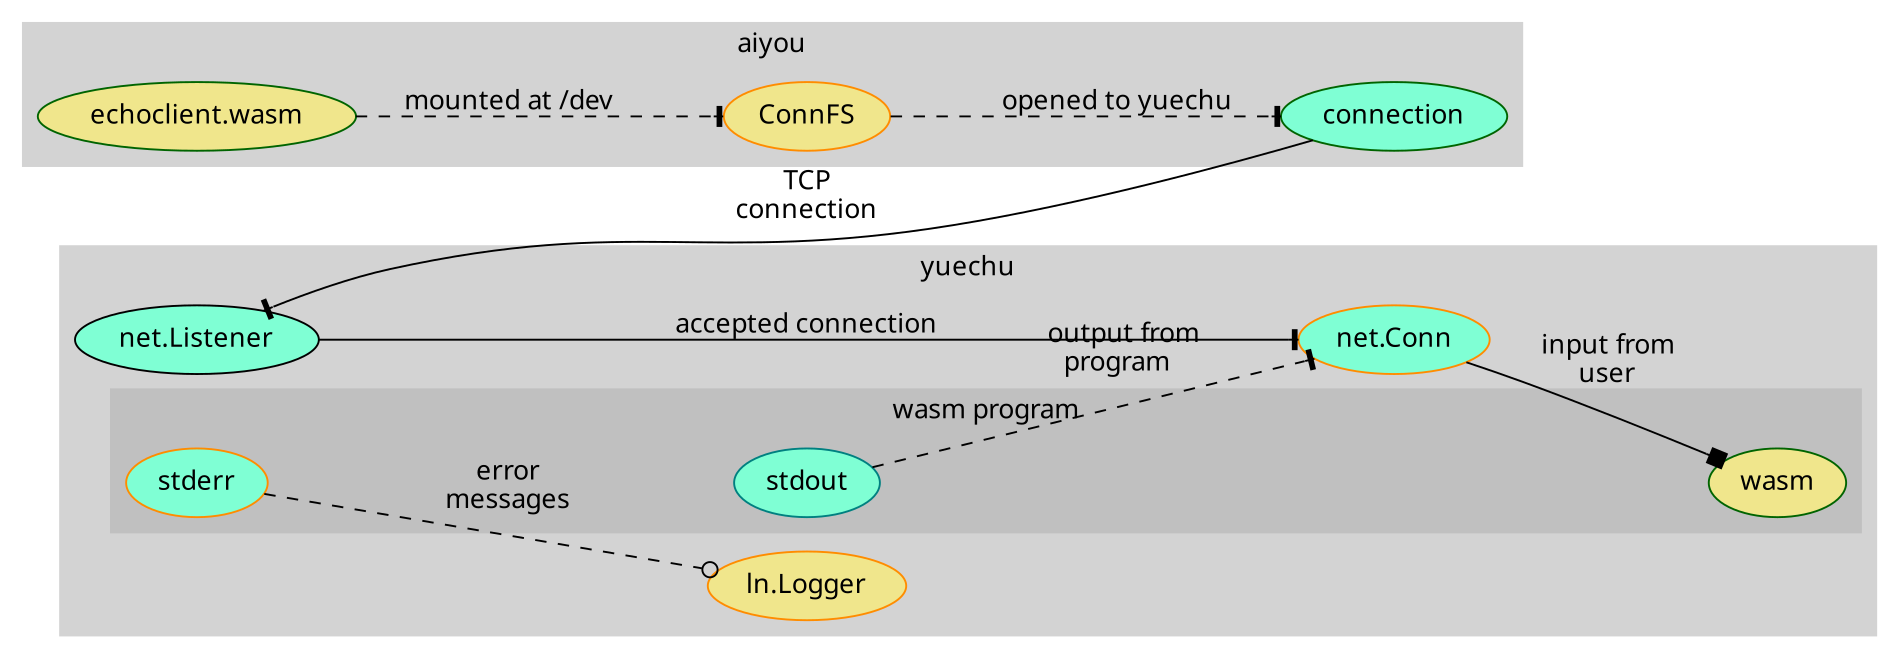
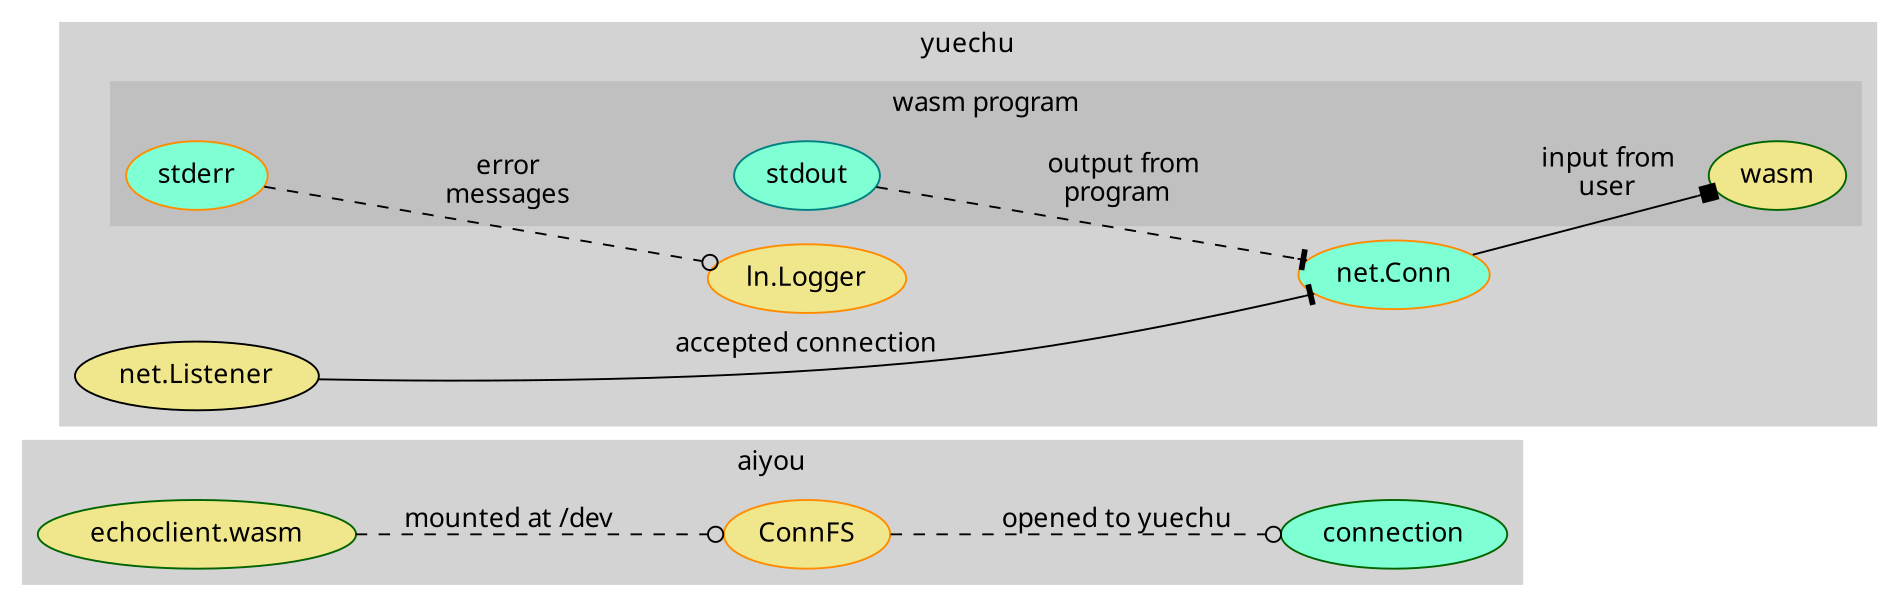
(535, 116) -> (532, 534)
(1081, 116) -> (1078, 534)
(900, 232) -> none
(197, 340) -> (197, 376)
